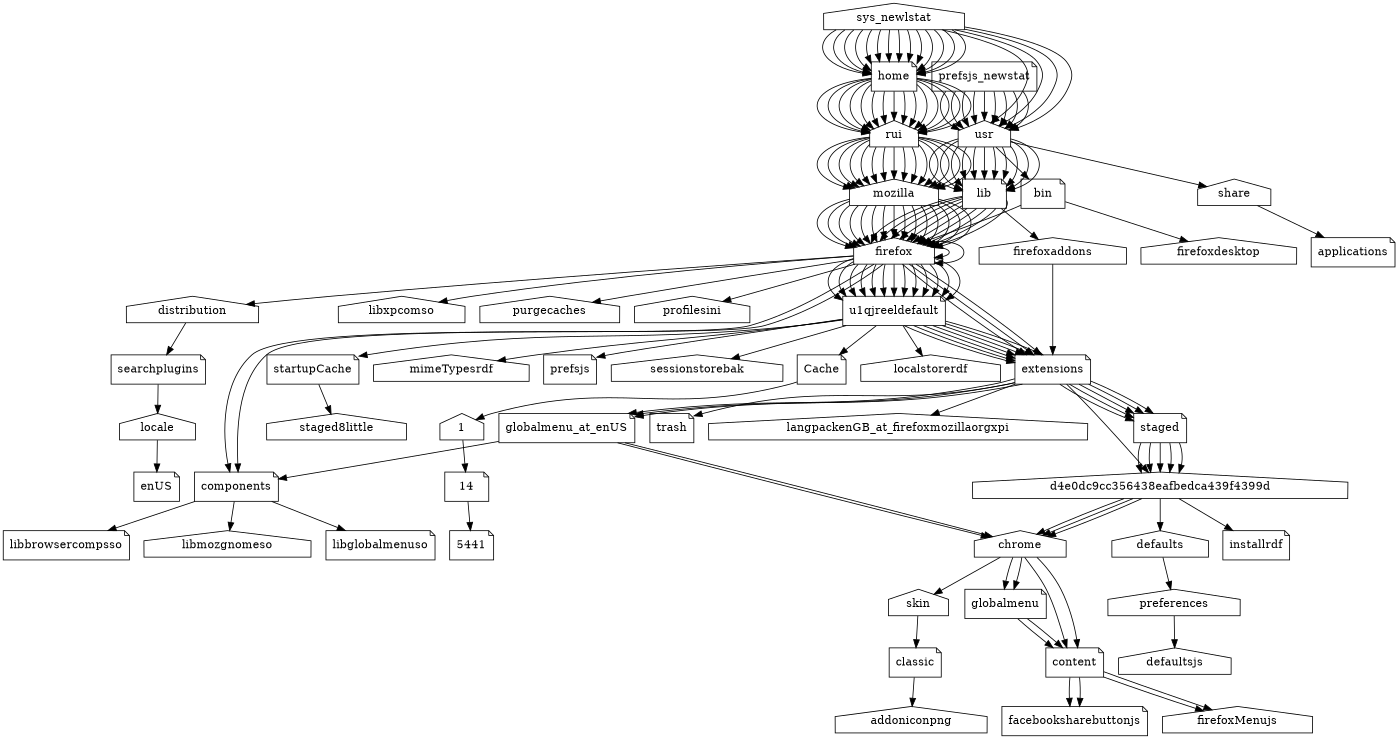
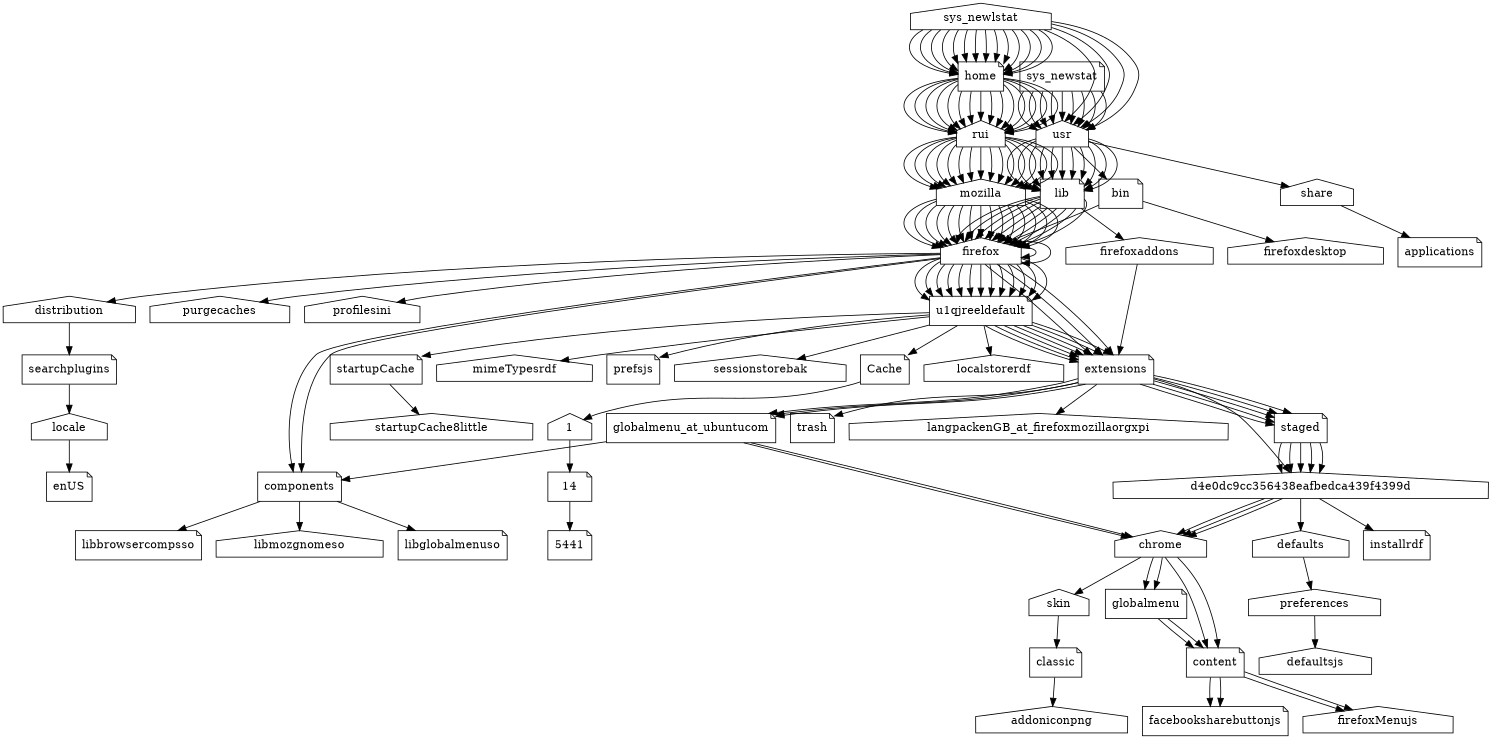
(984, 77) -> (1062, 77)
(402, 311) -> none
(337, 428) -> (431, 428)
(567, 428) -> (691, 428)
